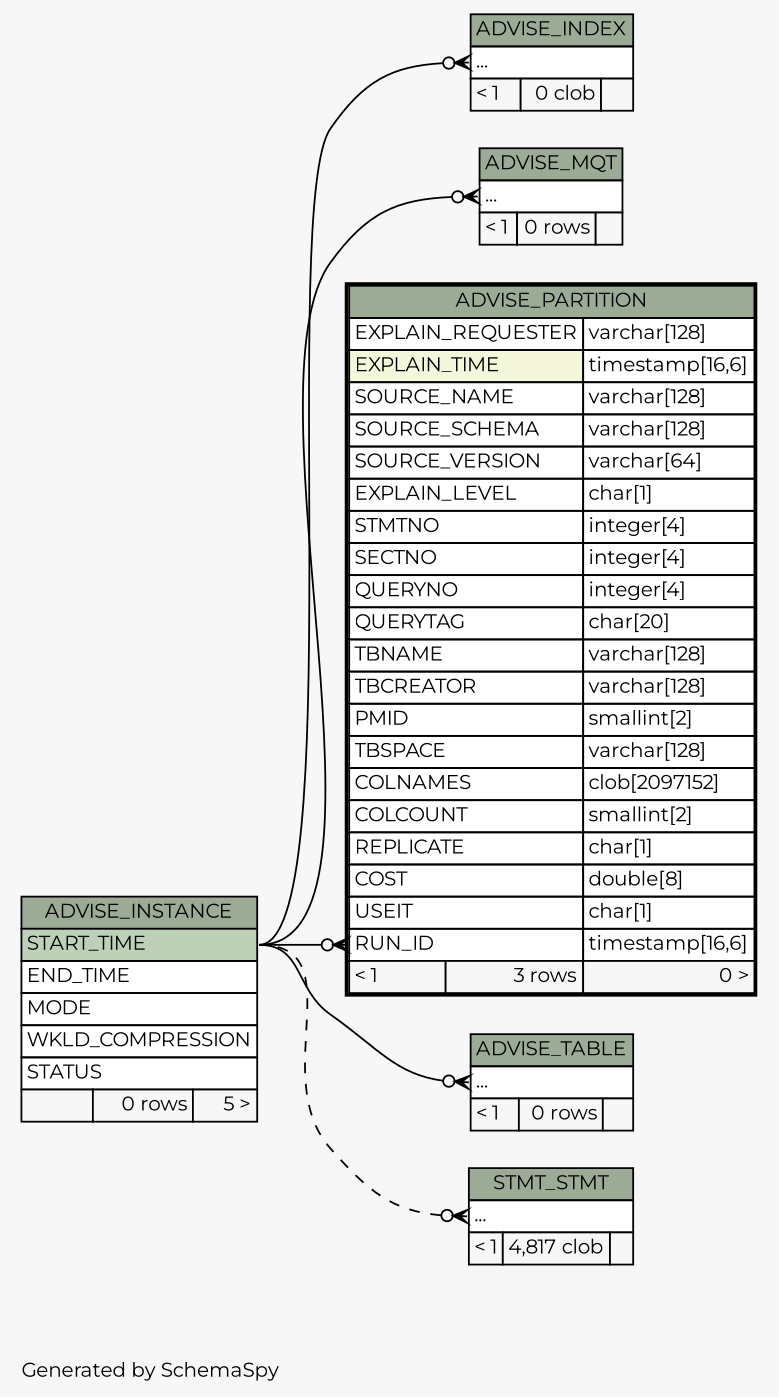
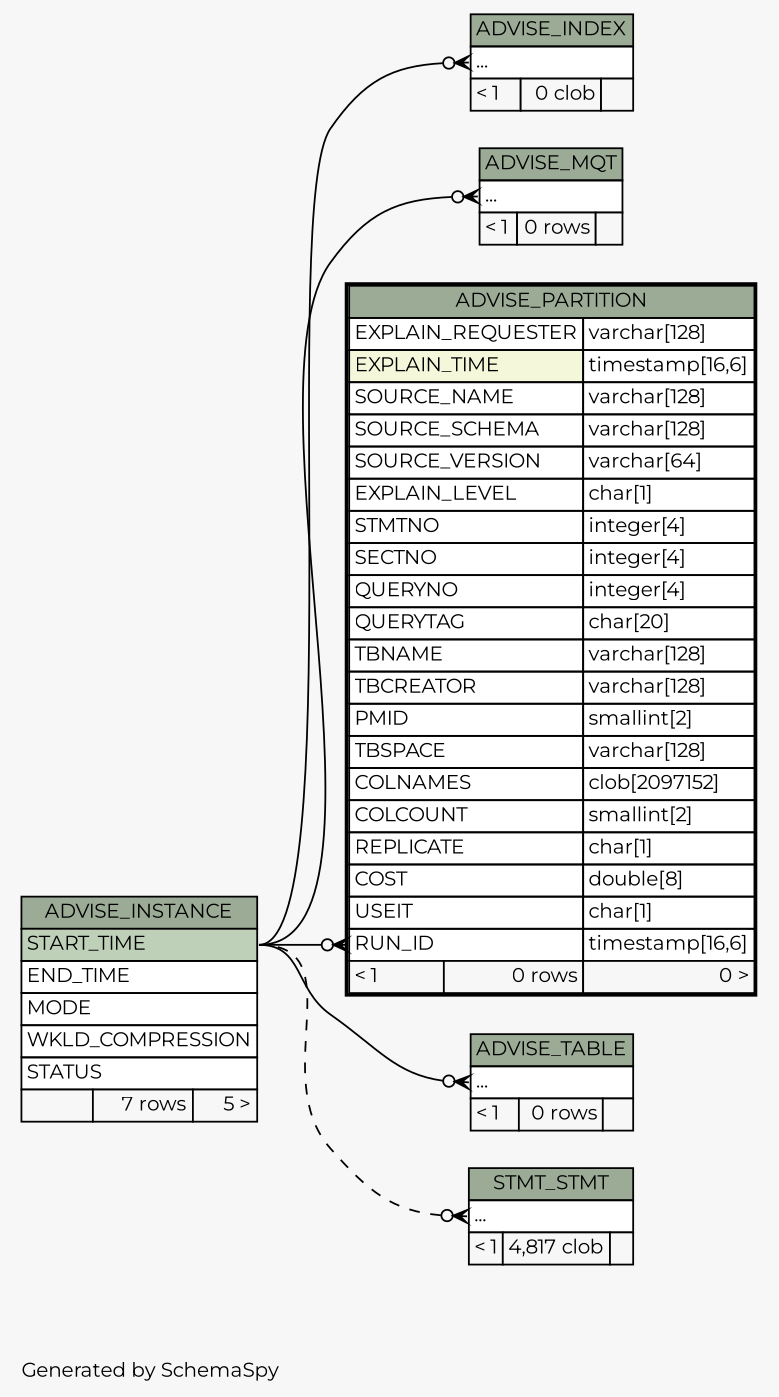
(546, 976) -> (545, 976)
(154, 1105) -> (154, 1105)
